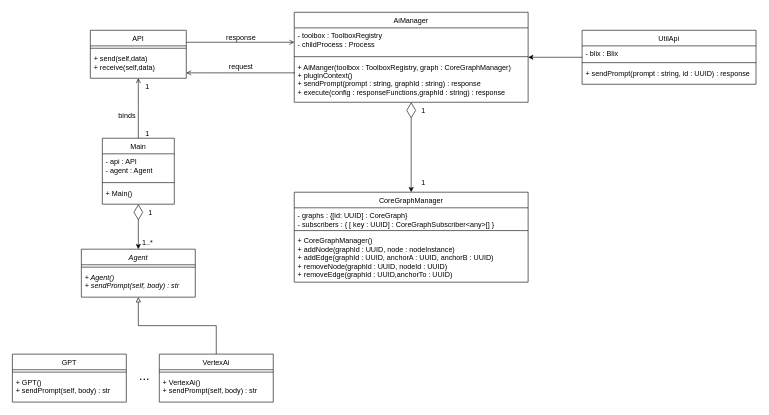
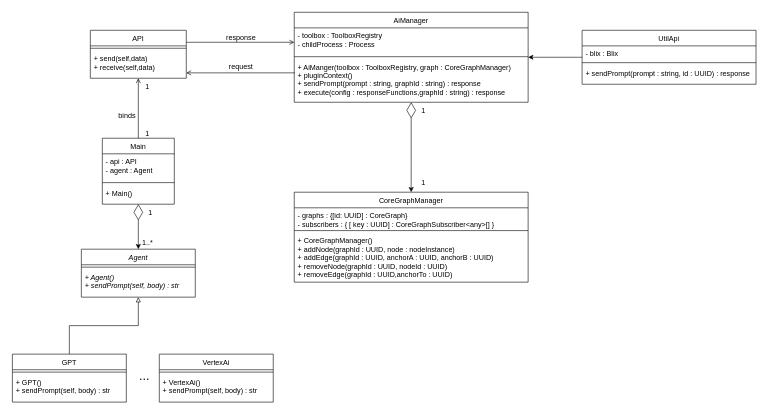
none -> (89, 326)
(192, 326) -> none
